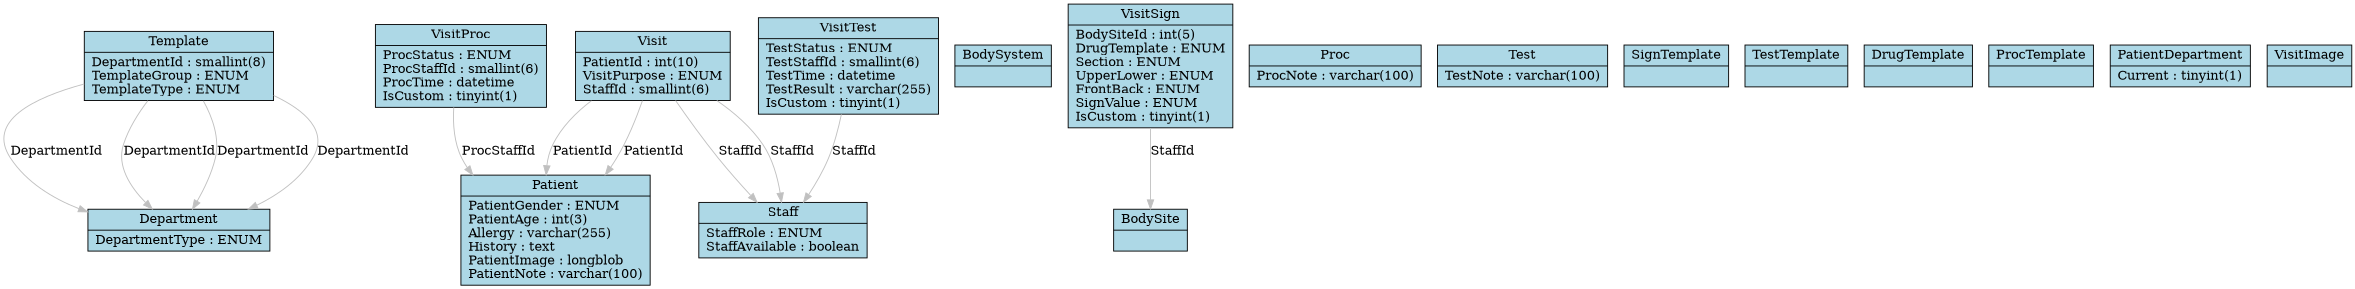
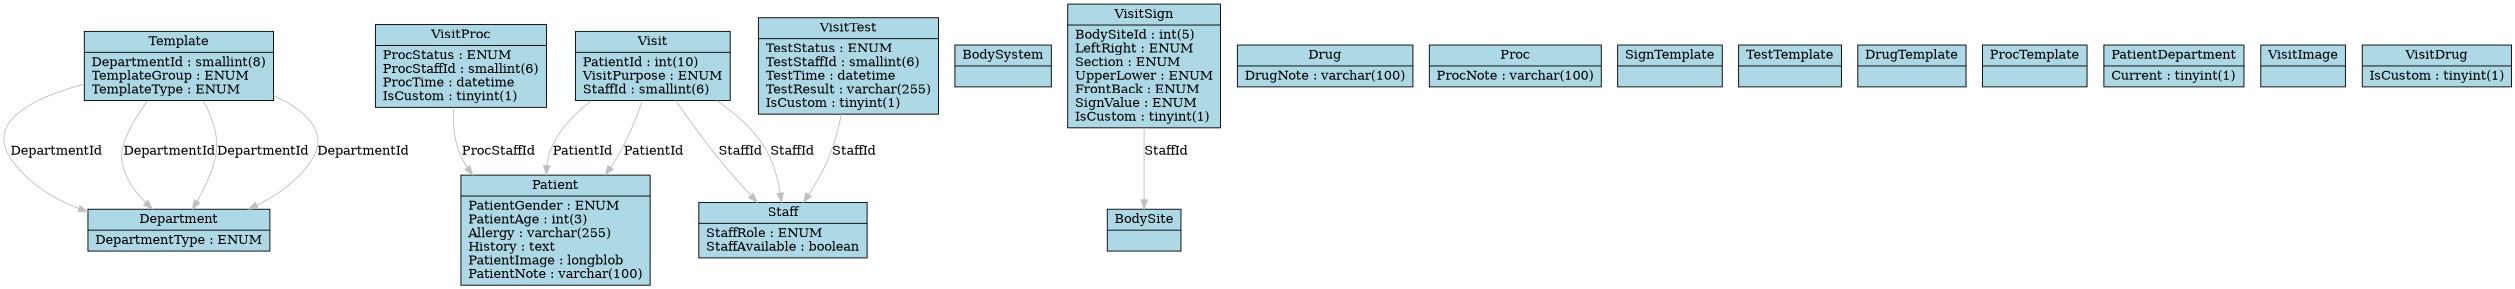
(1150, 49) -> (1134, 49)
none -> (1325, 66)
(1523, 66) -> none
none -> (2437, 66)
